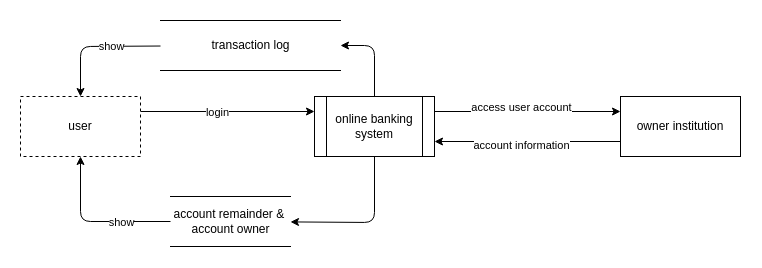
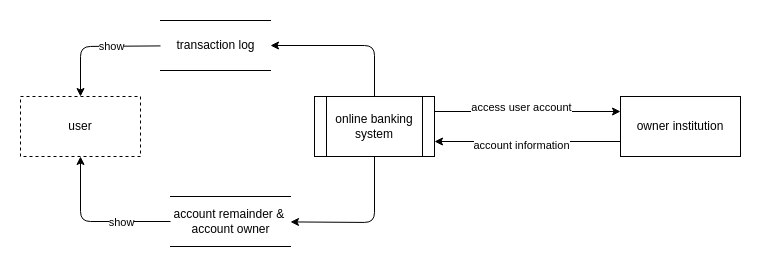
(251, 46) -> (216, 46)
(224, 112) -> none
